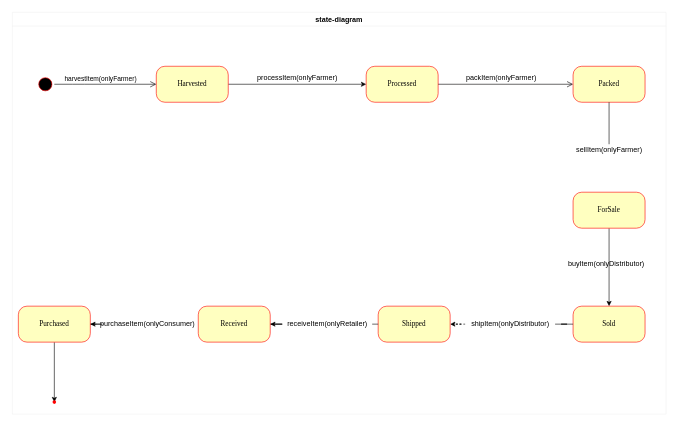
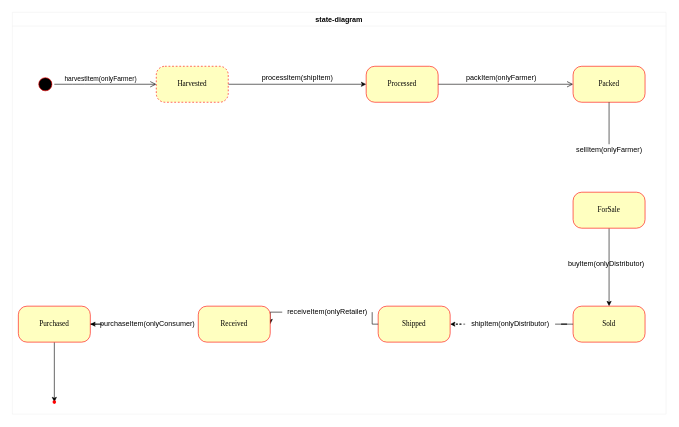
(298, 78) -> (298, 78)
(192, 84) -> (192, 84)
(327, 324) -> (327, 312)
